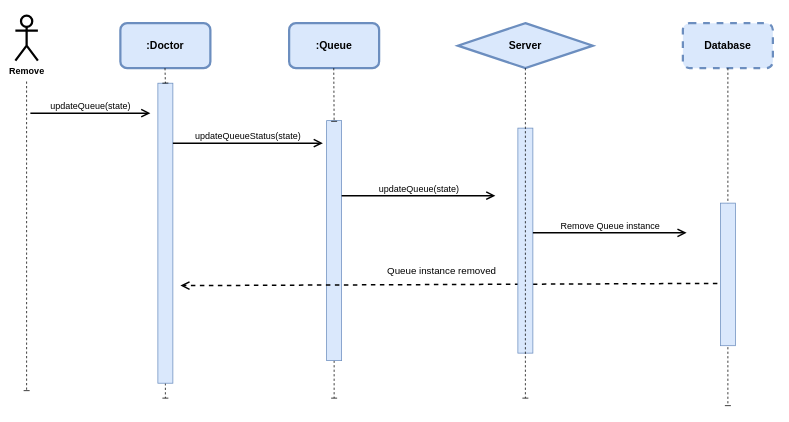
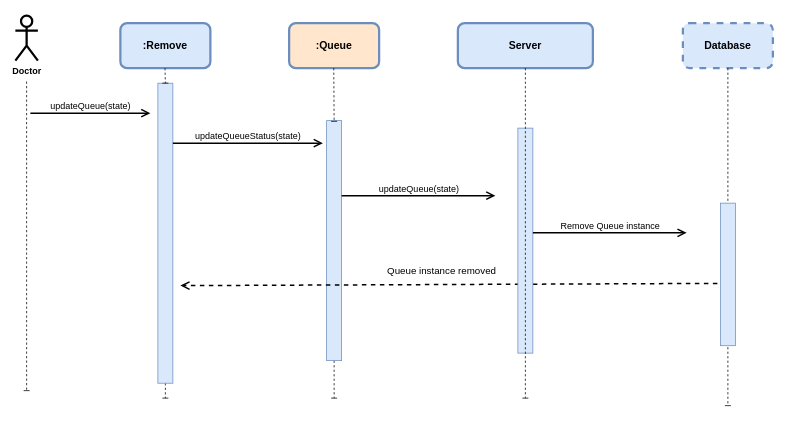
(165, 45) -> (165, 45)
(334, 45) -> (334, 45)
(525, 45) -> (525, 45)
(27, 71) -> (27, 71)
